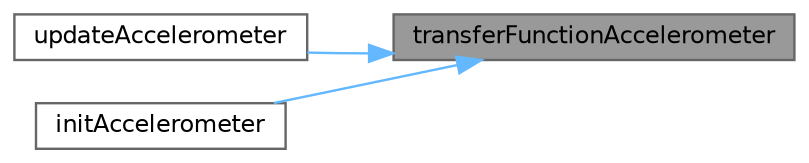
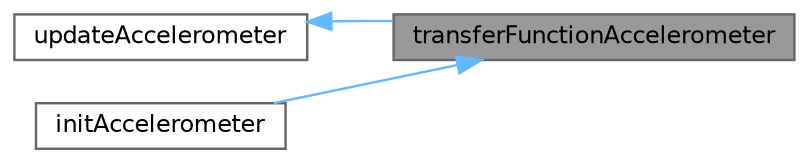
(338, 53) -> (362, 21)
